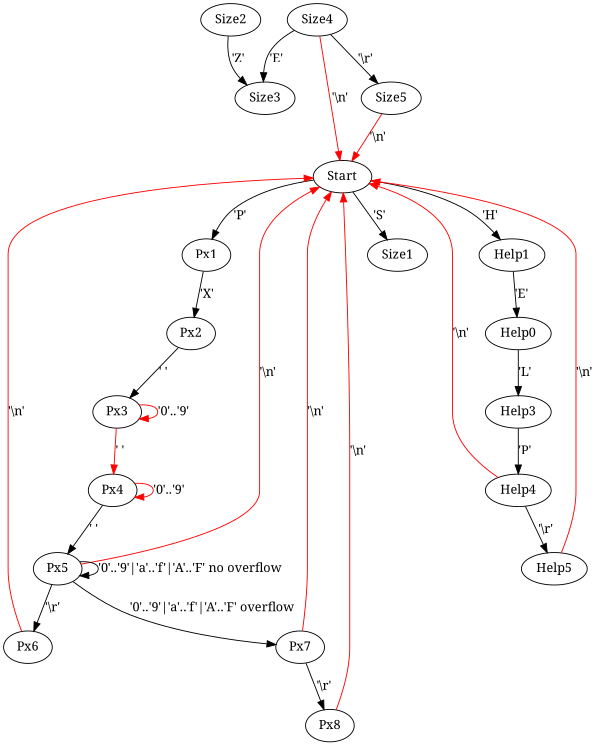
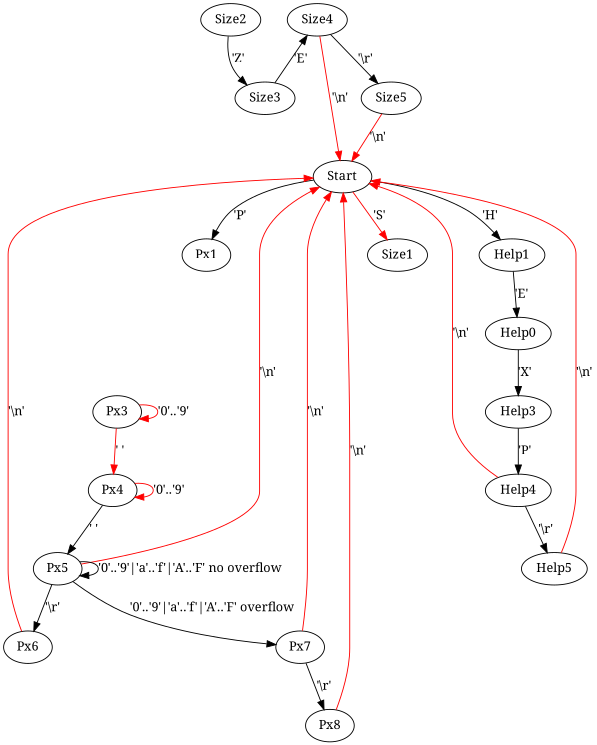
(273, 47) -> (288, 63)
(367, 212) -> (367, 212)
(191, 334) -> none
(525, 373) -> (525, 373)
